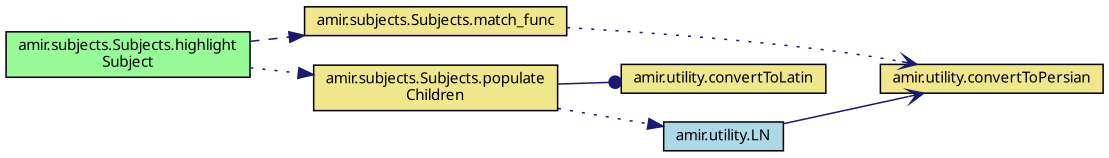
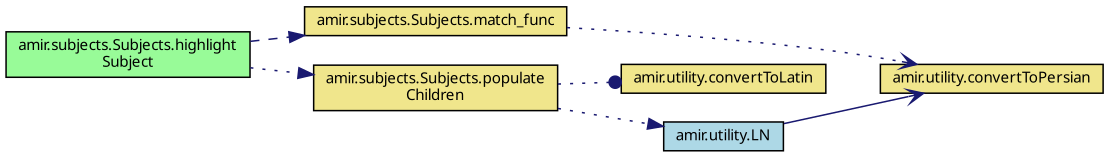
(584, 83) -> (584, 83)
